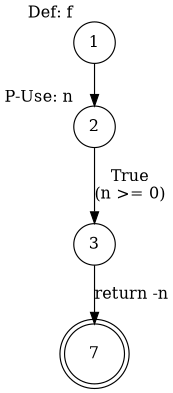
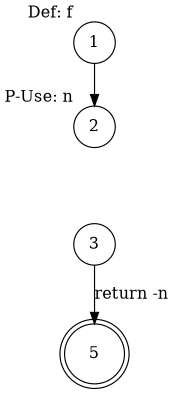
(95, 180) -> none
(95, 354) -> (95, 354)
